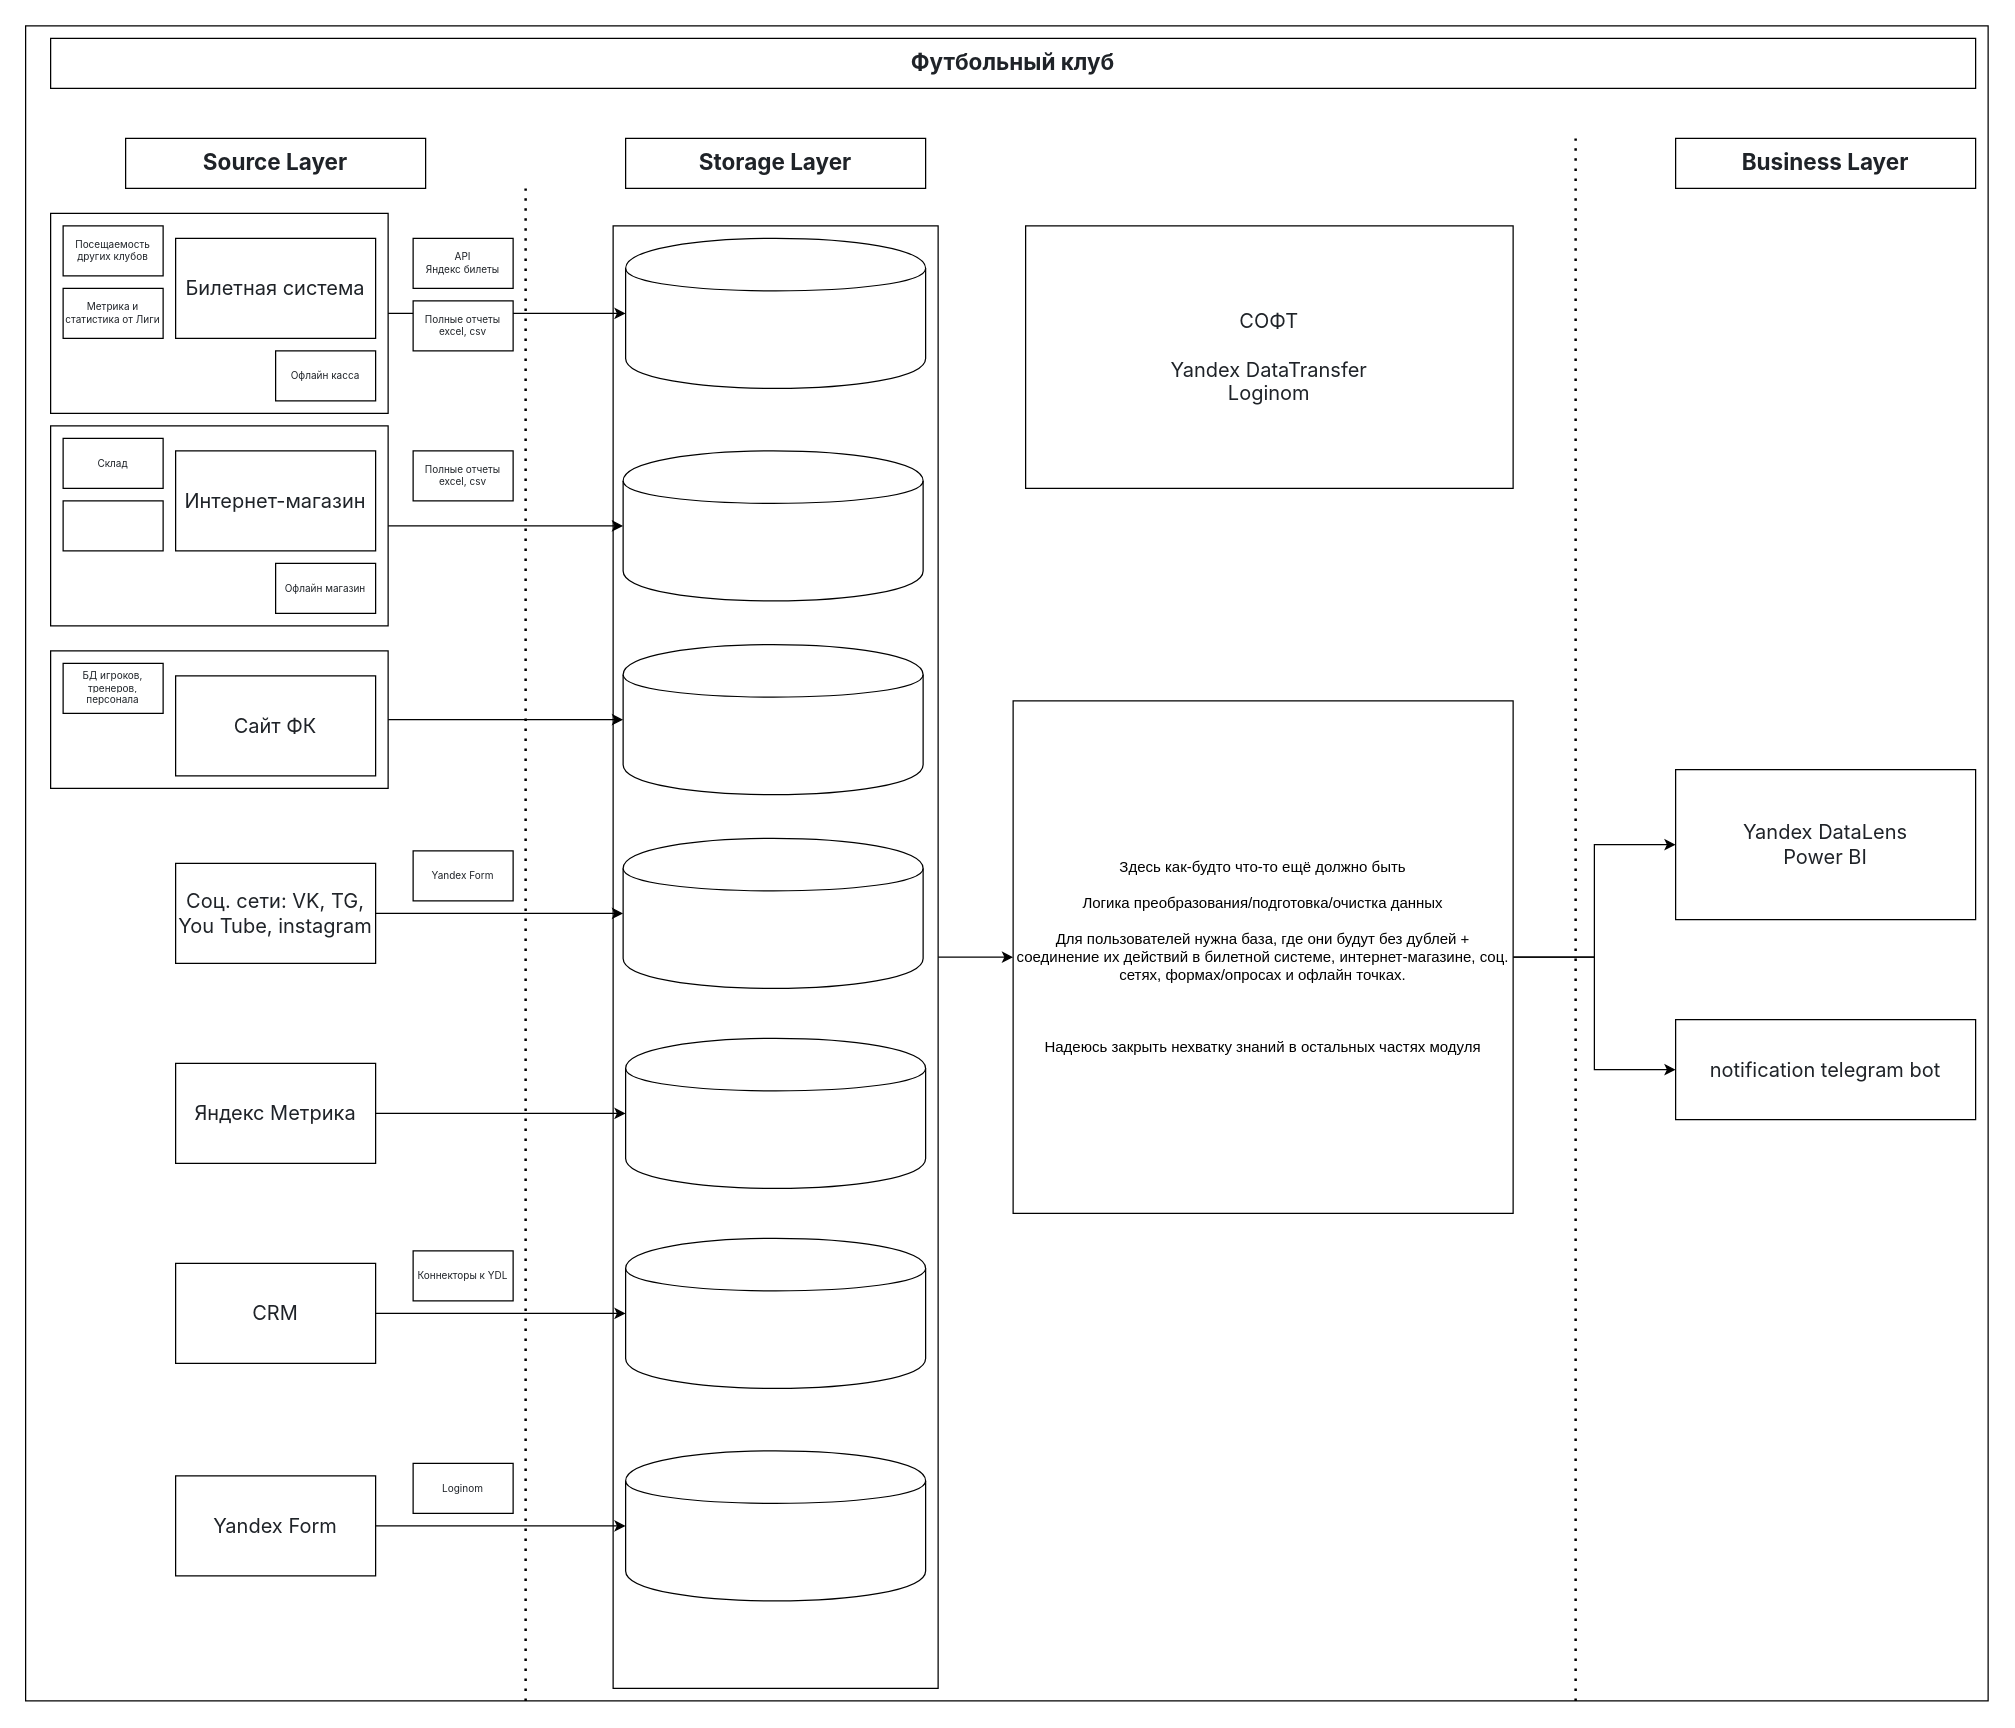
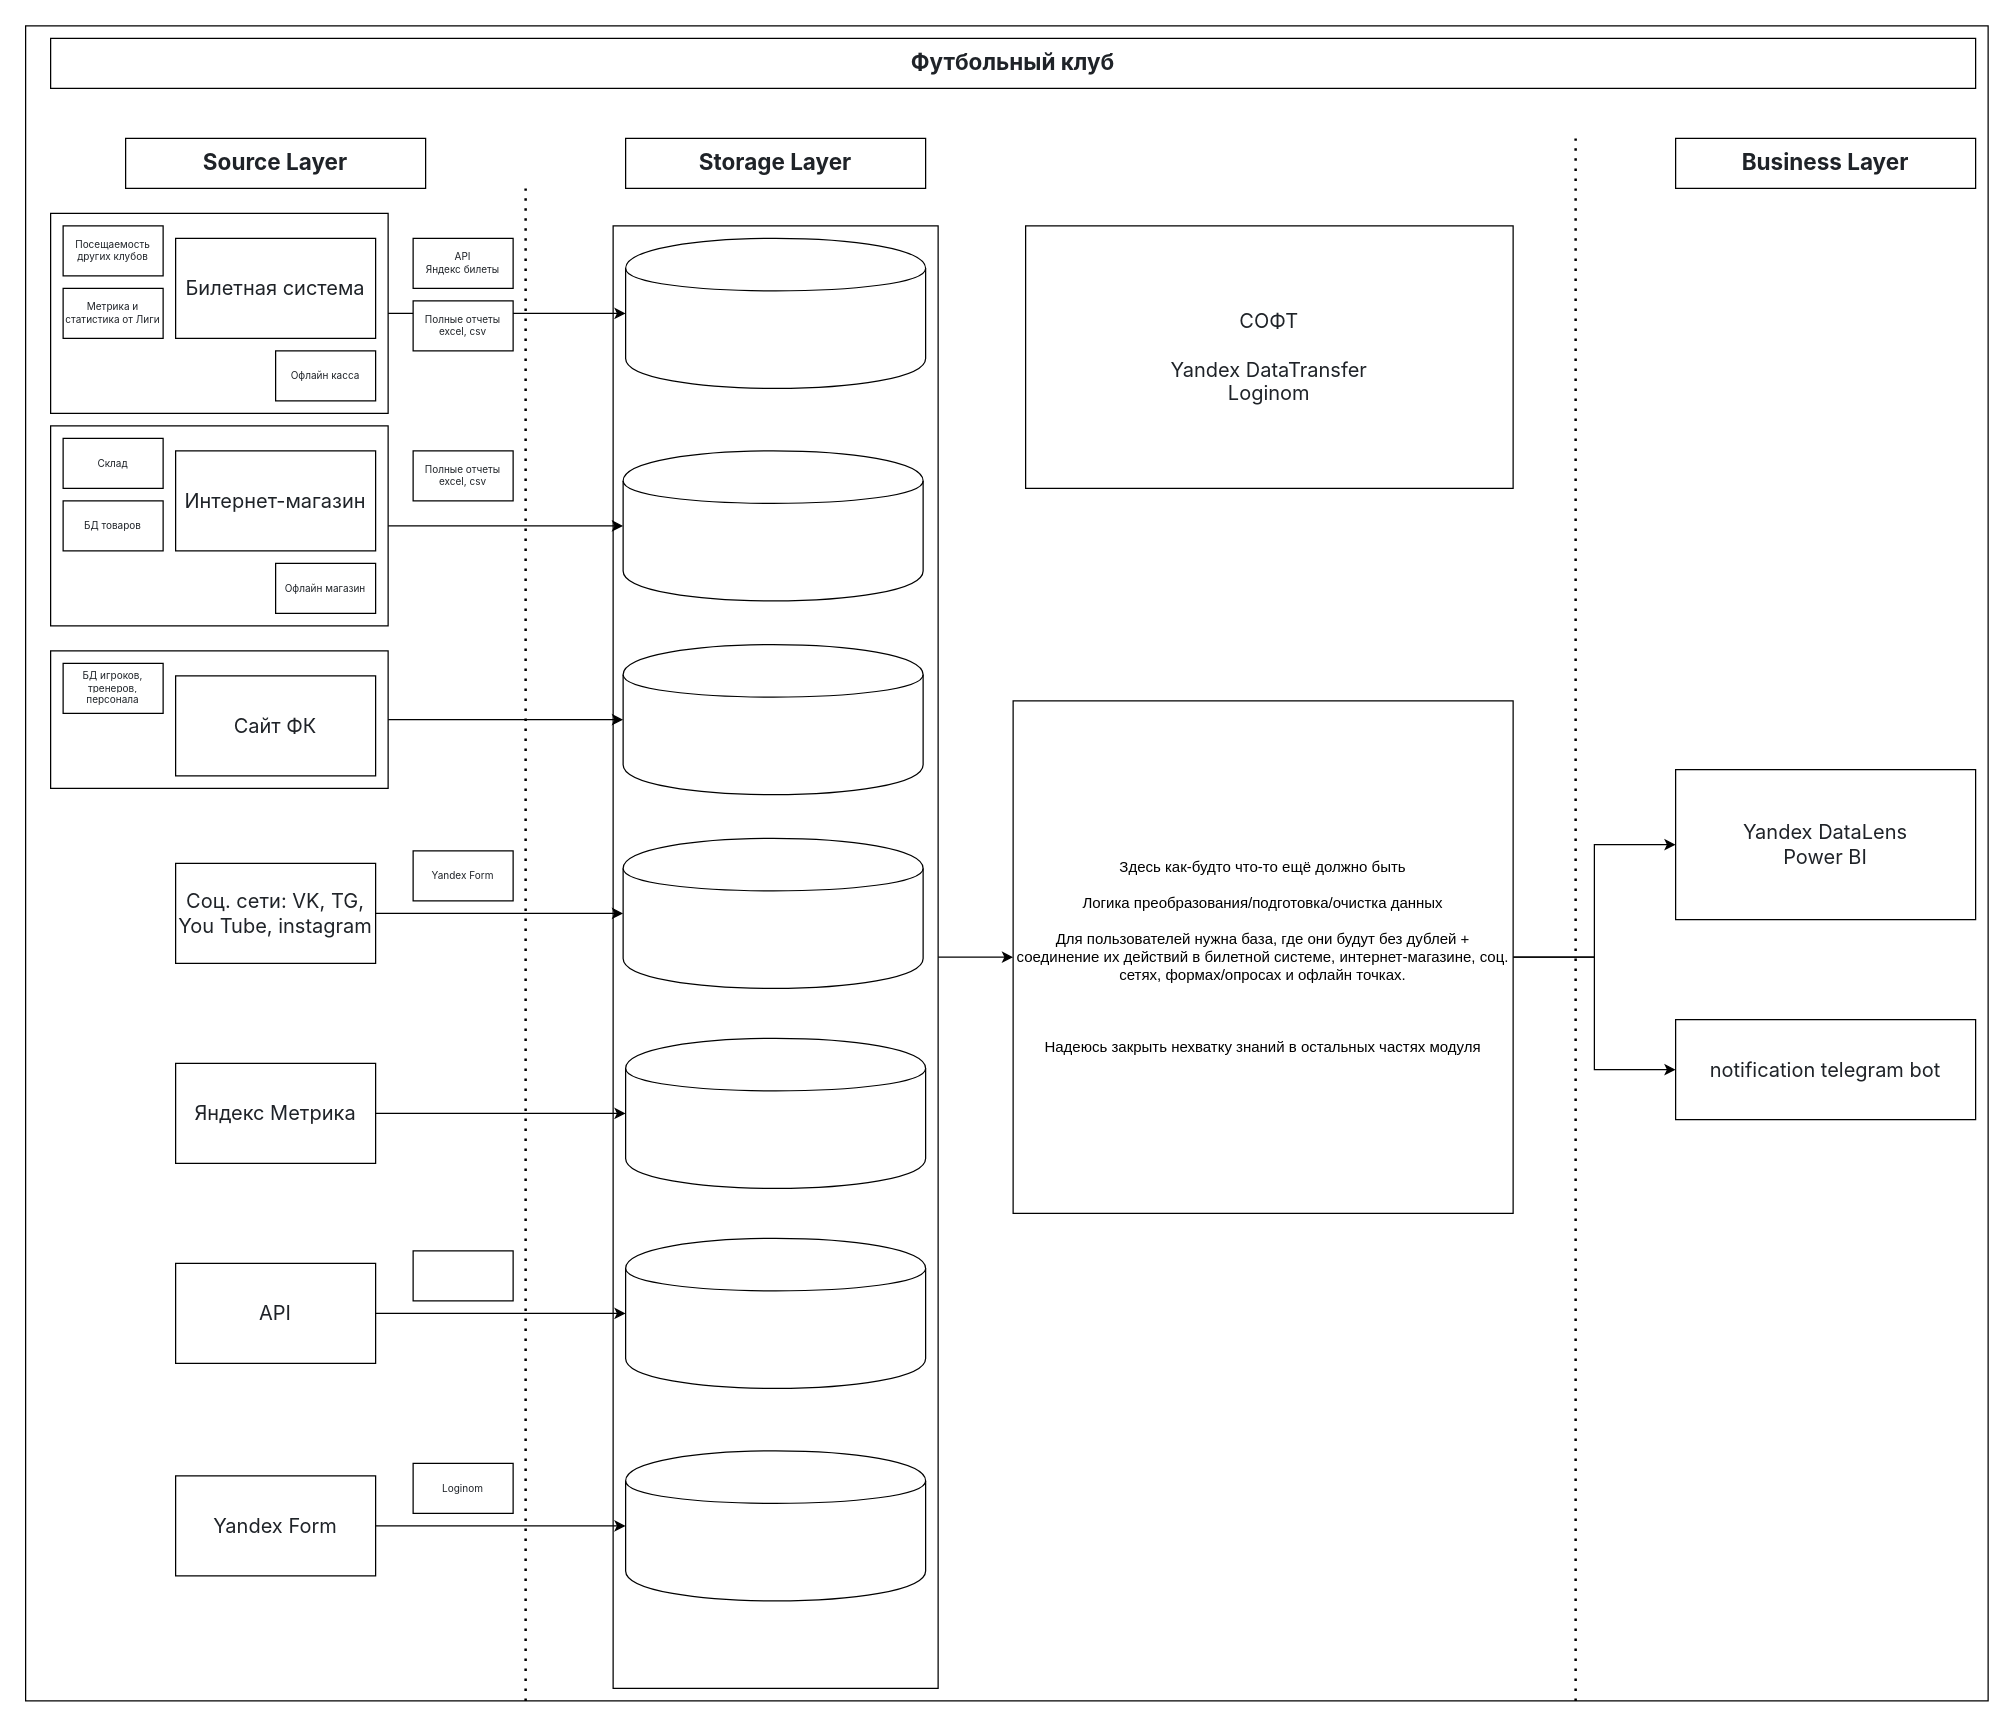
none -> (113, 526)
(463, 1276) -> none
(276, 1313) -> (276, 1313)
